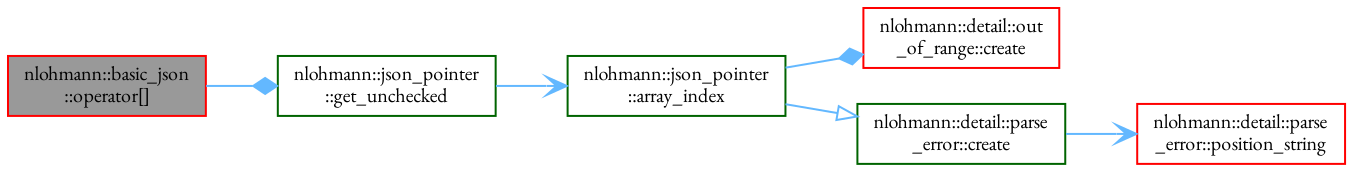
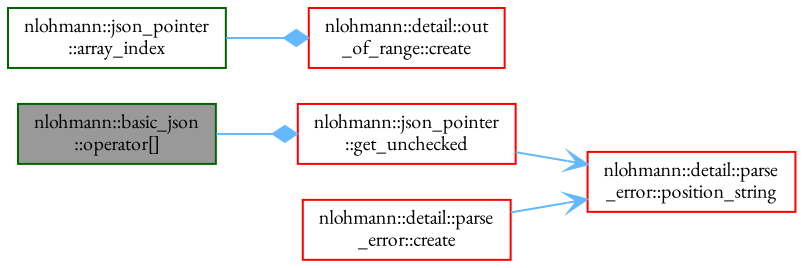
(107, 86) -> (117, 134)
(387, 86) -> (407, 134)
(521, 86) -> (542, 157)
(811, 109) -> none
(961, 134) -> (407, 230)
